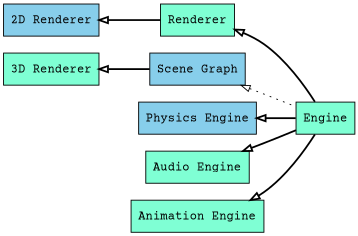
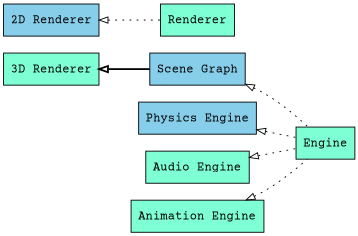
(134, 20) -> (134, 20)
(284, 62) -> none
(281, 118) -> (281, 134)
(274, 139) -> (277, 152)
(290, 168) -> (282, 179)
